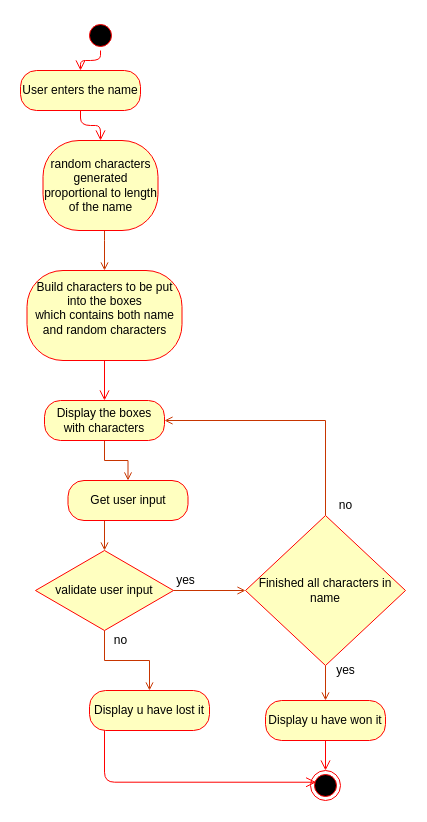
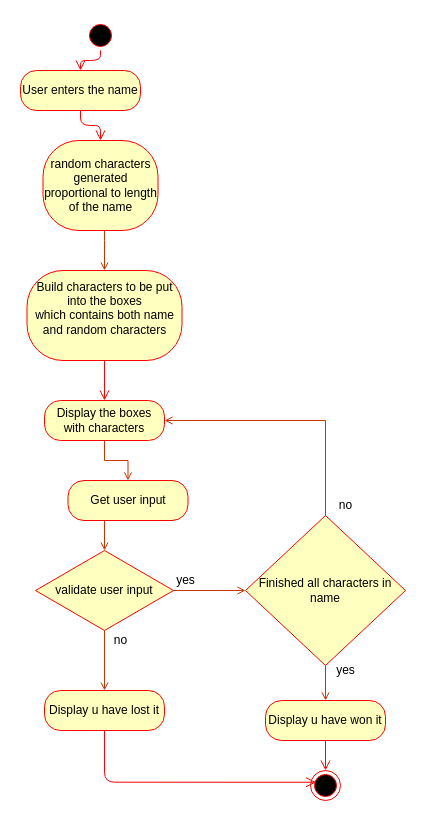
(150, 711) -> (105, 711)
